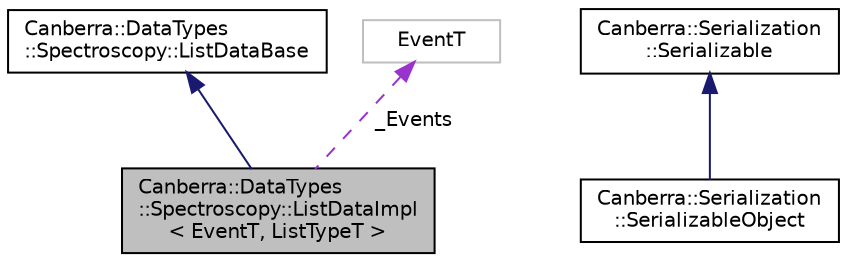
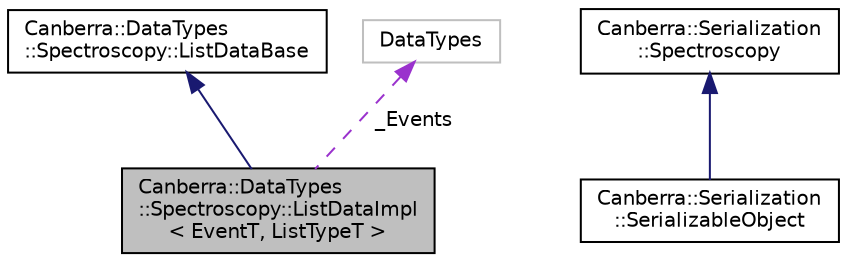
(432, 41) -> (432, 41)
(710, 41) -> (710, 41)
